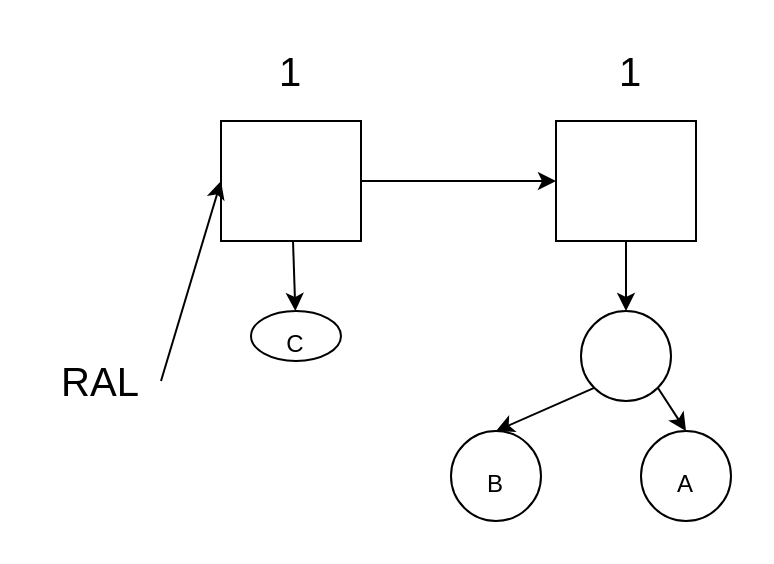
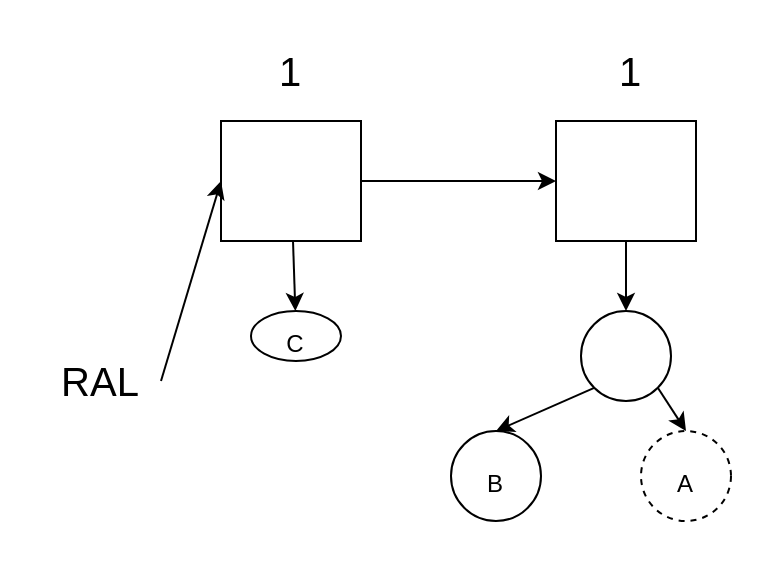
(686, 476) -> (686, 476)
